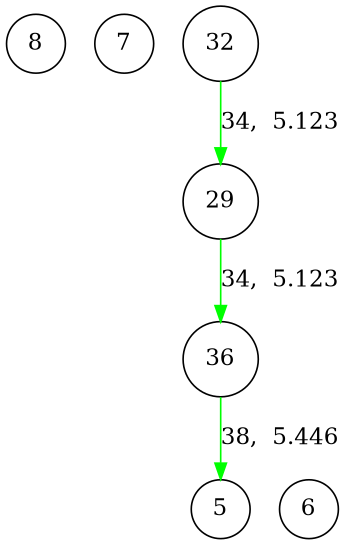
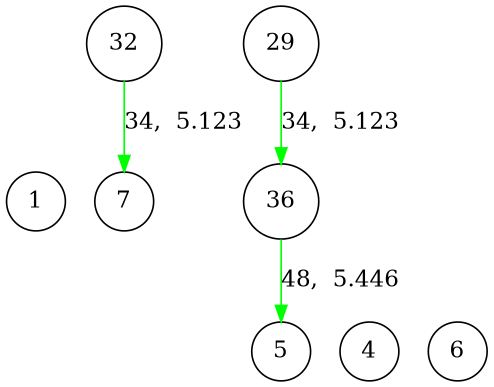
(36, 44) -> (36, 201)
(221, 114) -> (124, 118)
none -> (369, 351)
(280, 438) -> (341, 280)
